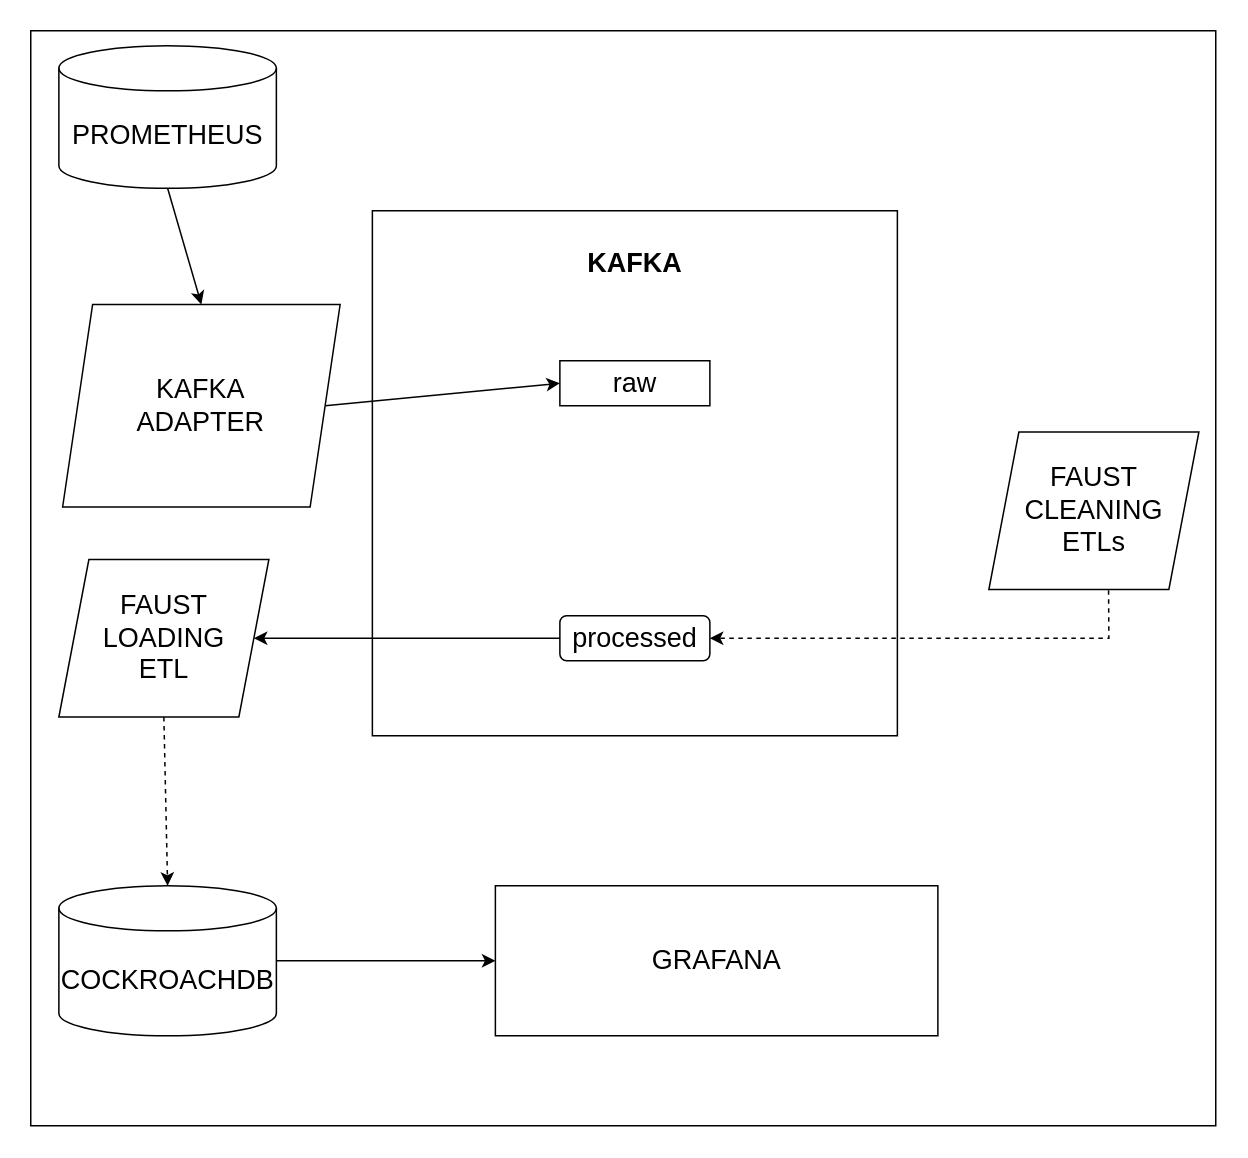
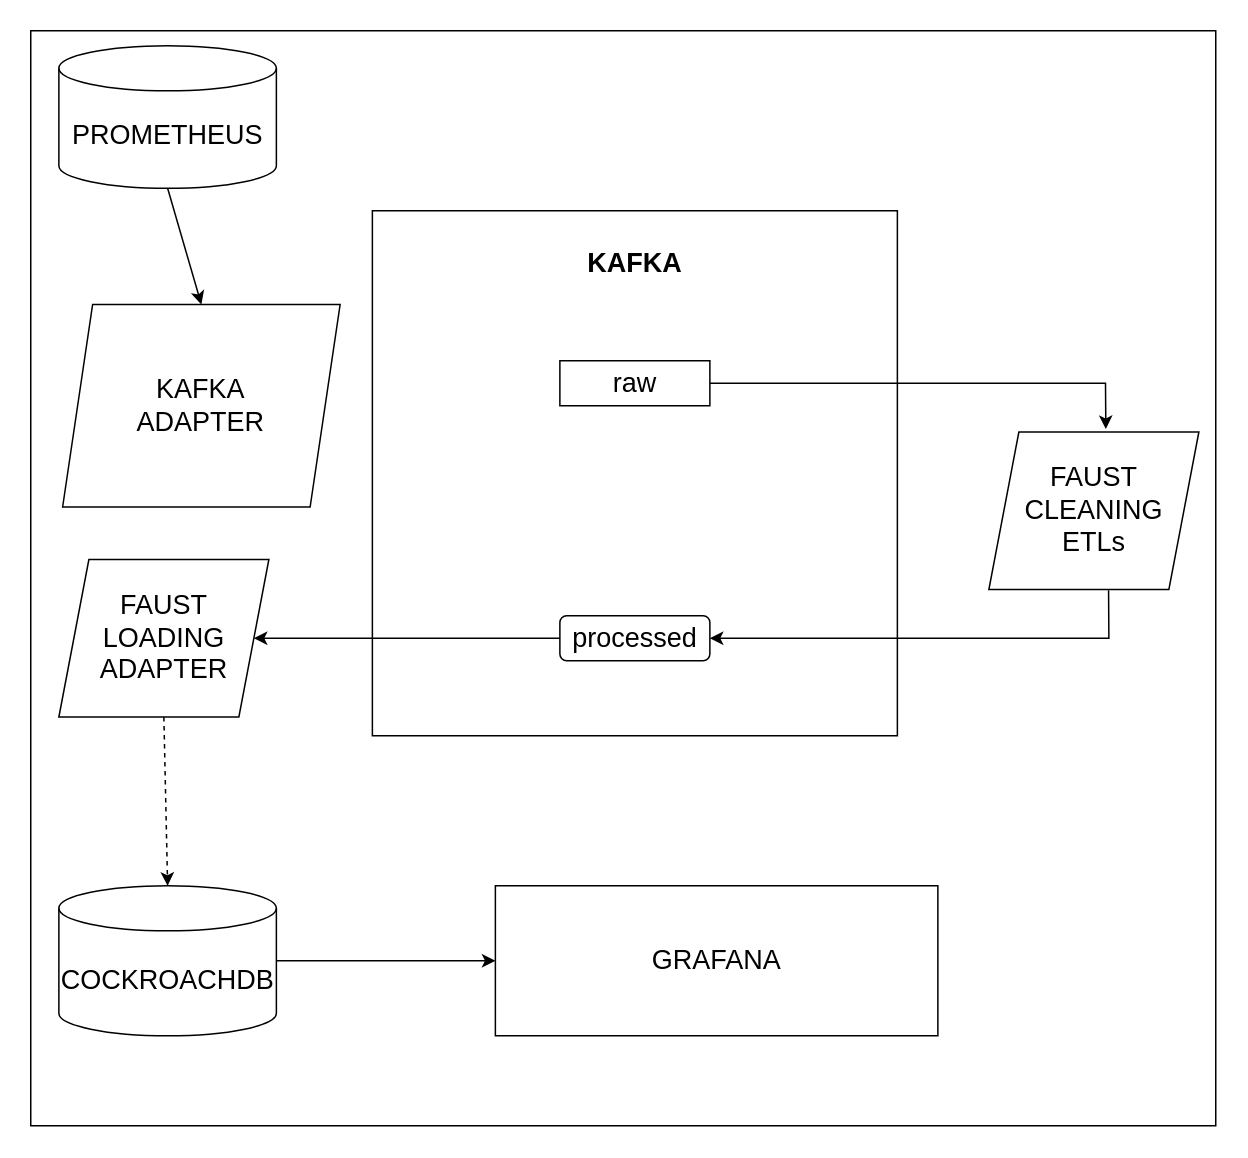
none -> (925, 383)
(438, 395) -> none
(164, 638) -> (164, 638)
(939, 638) -> (939, 638)
